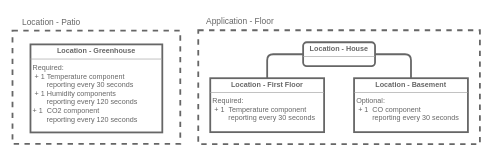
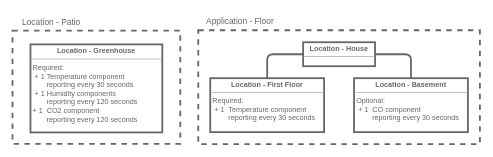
(339, 54) -> (339, 54)
